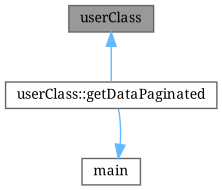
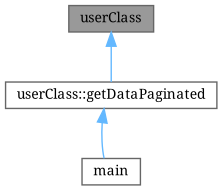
(120, 127) -> (102, 141)
